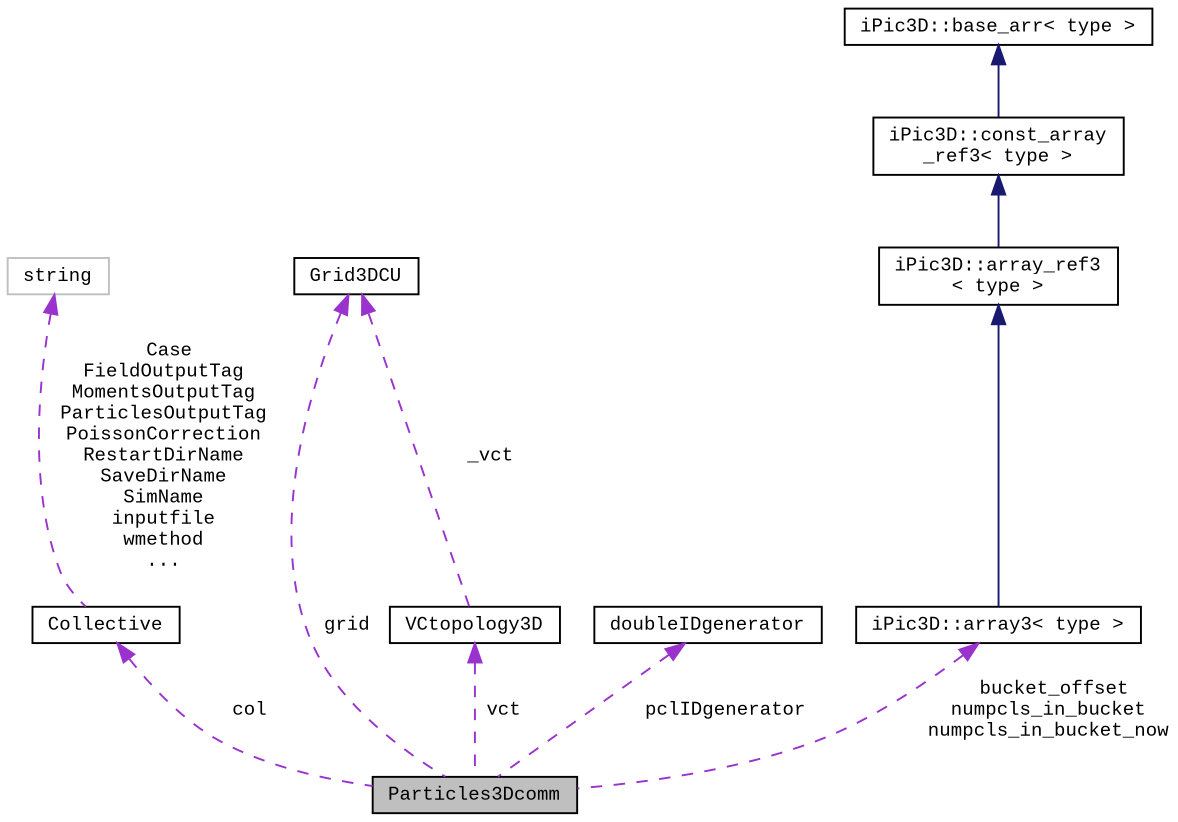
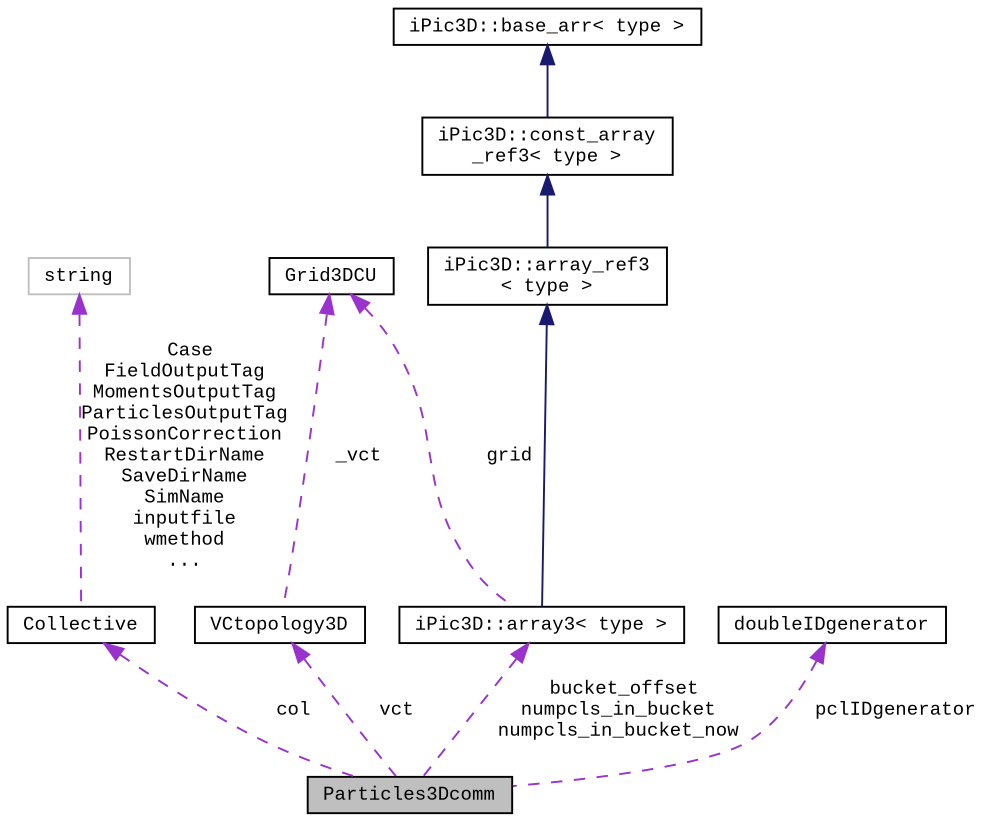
(294, 571) -> (431, 462)
